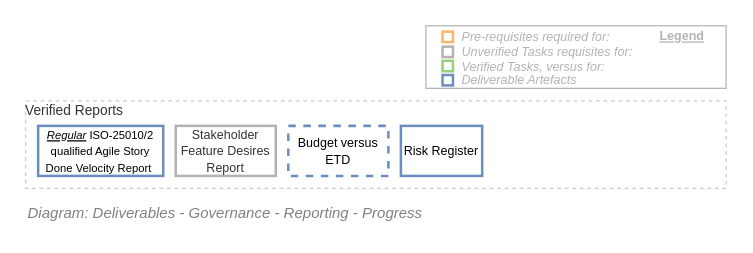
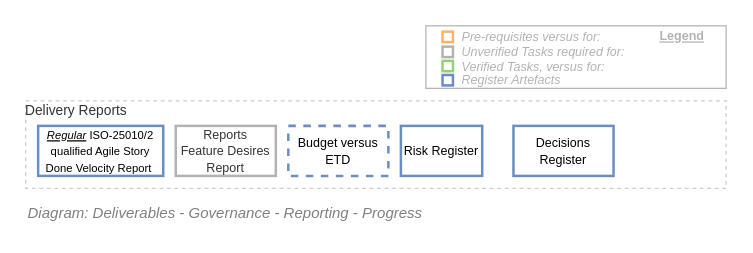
(550, 37) -> (545, 37)
(561, 52) -> (556, 52)
(529, 79) -> (522, 79)
(82, 111) -> (82, 111)
(226, 151) -> (226, 151)
none -> (563, 151)
